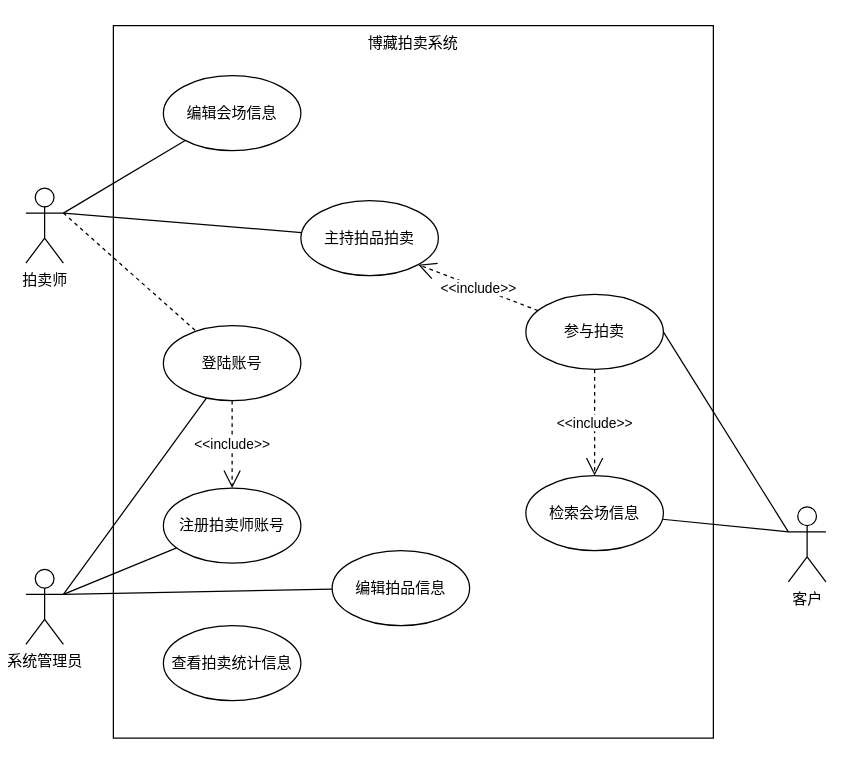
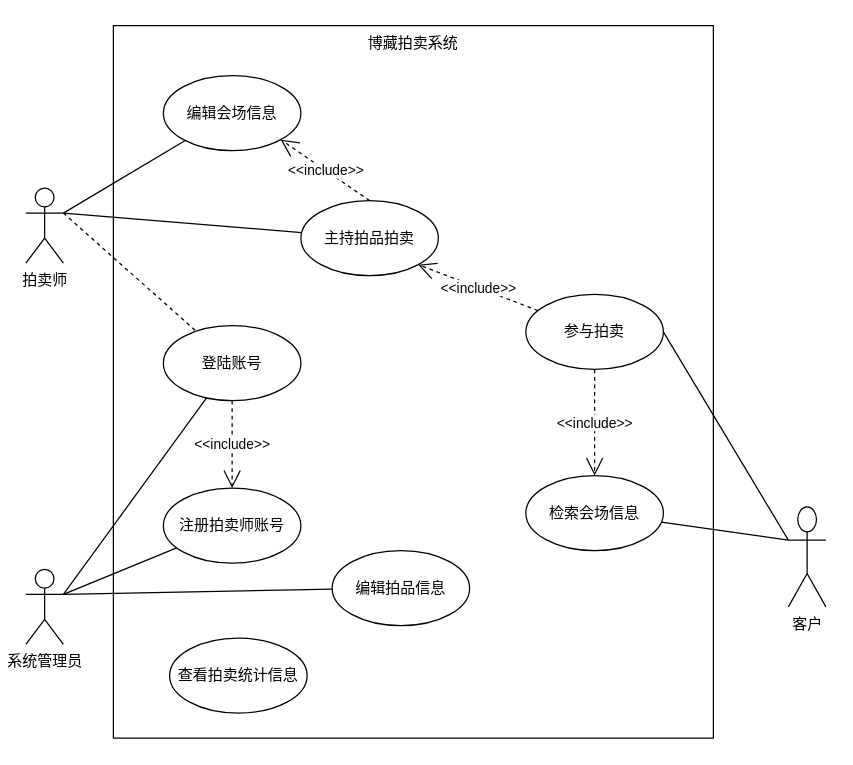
none -> (326, 171)
(807, 544) -> (807, 557)
(232, 663) -> (238, 676)
